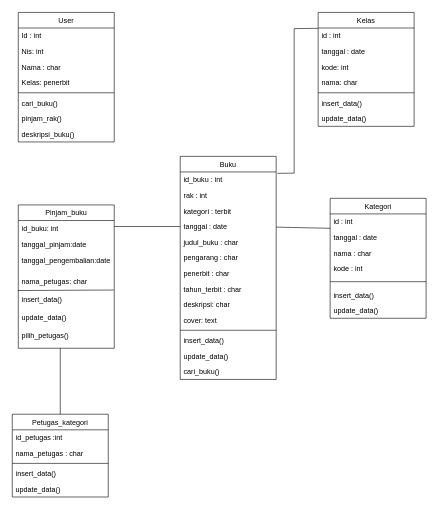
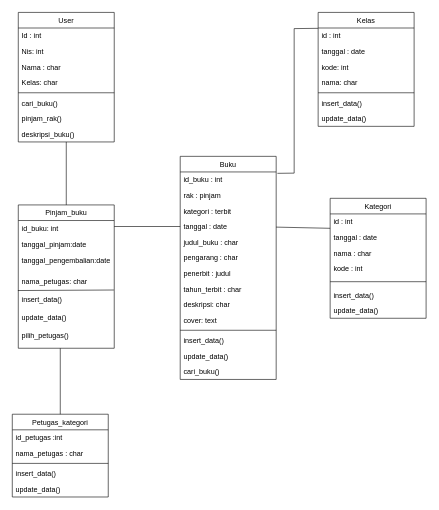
(48, 83) -> (41, 83)
none -> (66, 174)
(198, 196) -> (204, 196)
(210, 274) -> (211, 274)
